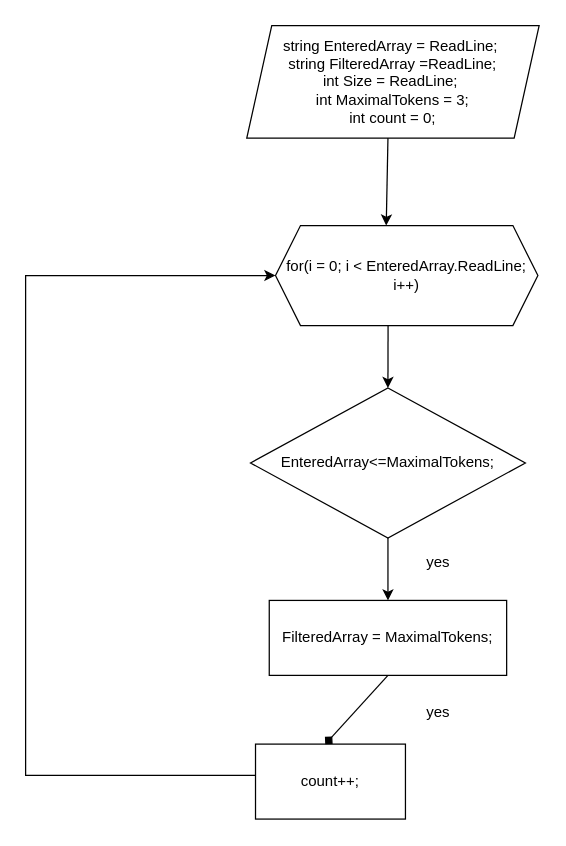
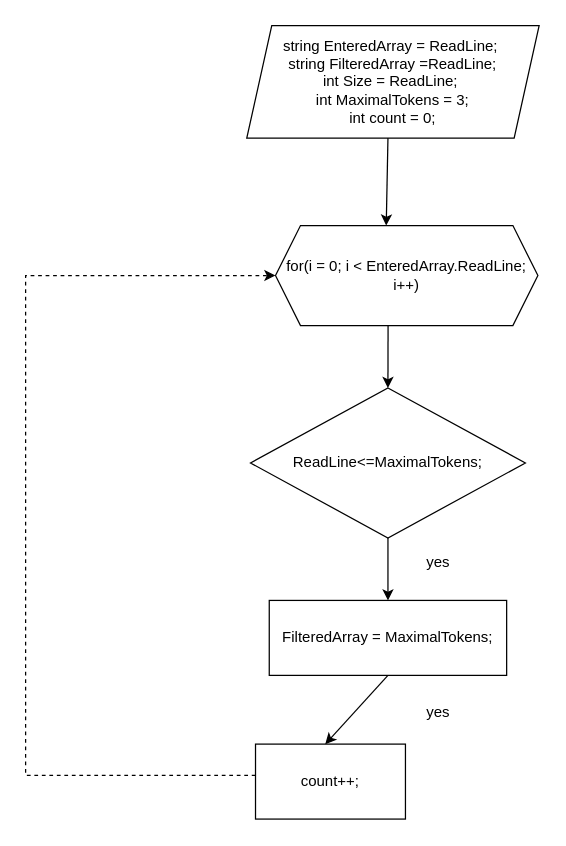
(388, 463) -> (388, 463)
(26, 521) -> (26, 521)
(333, 737) -> (332, 737)
